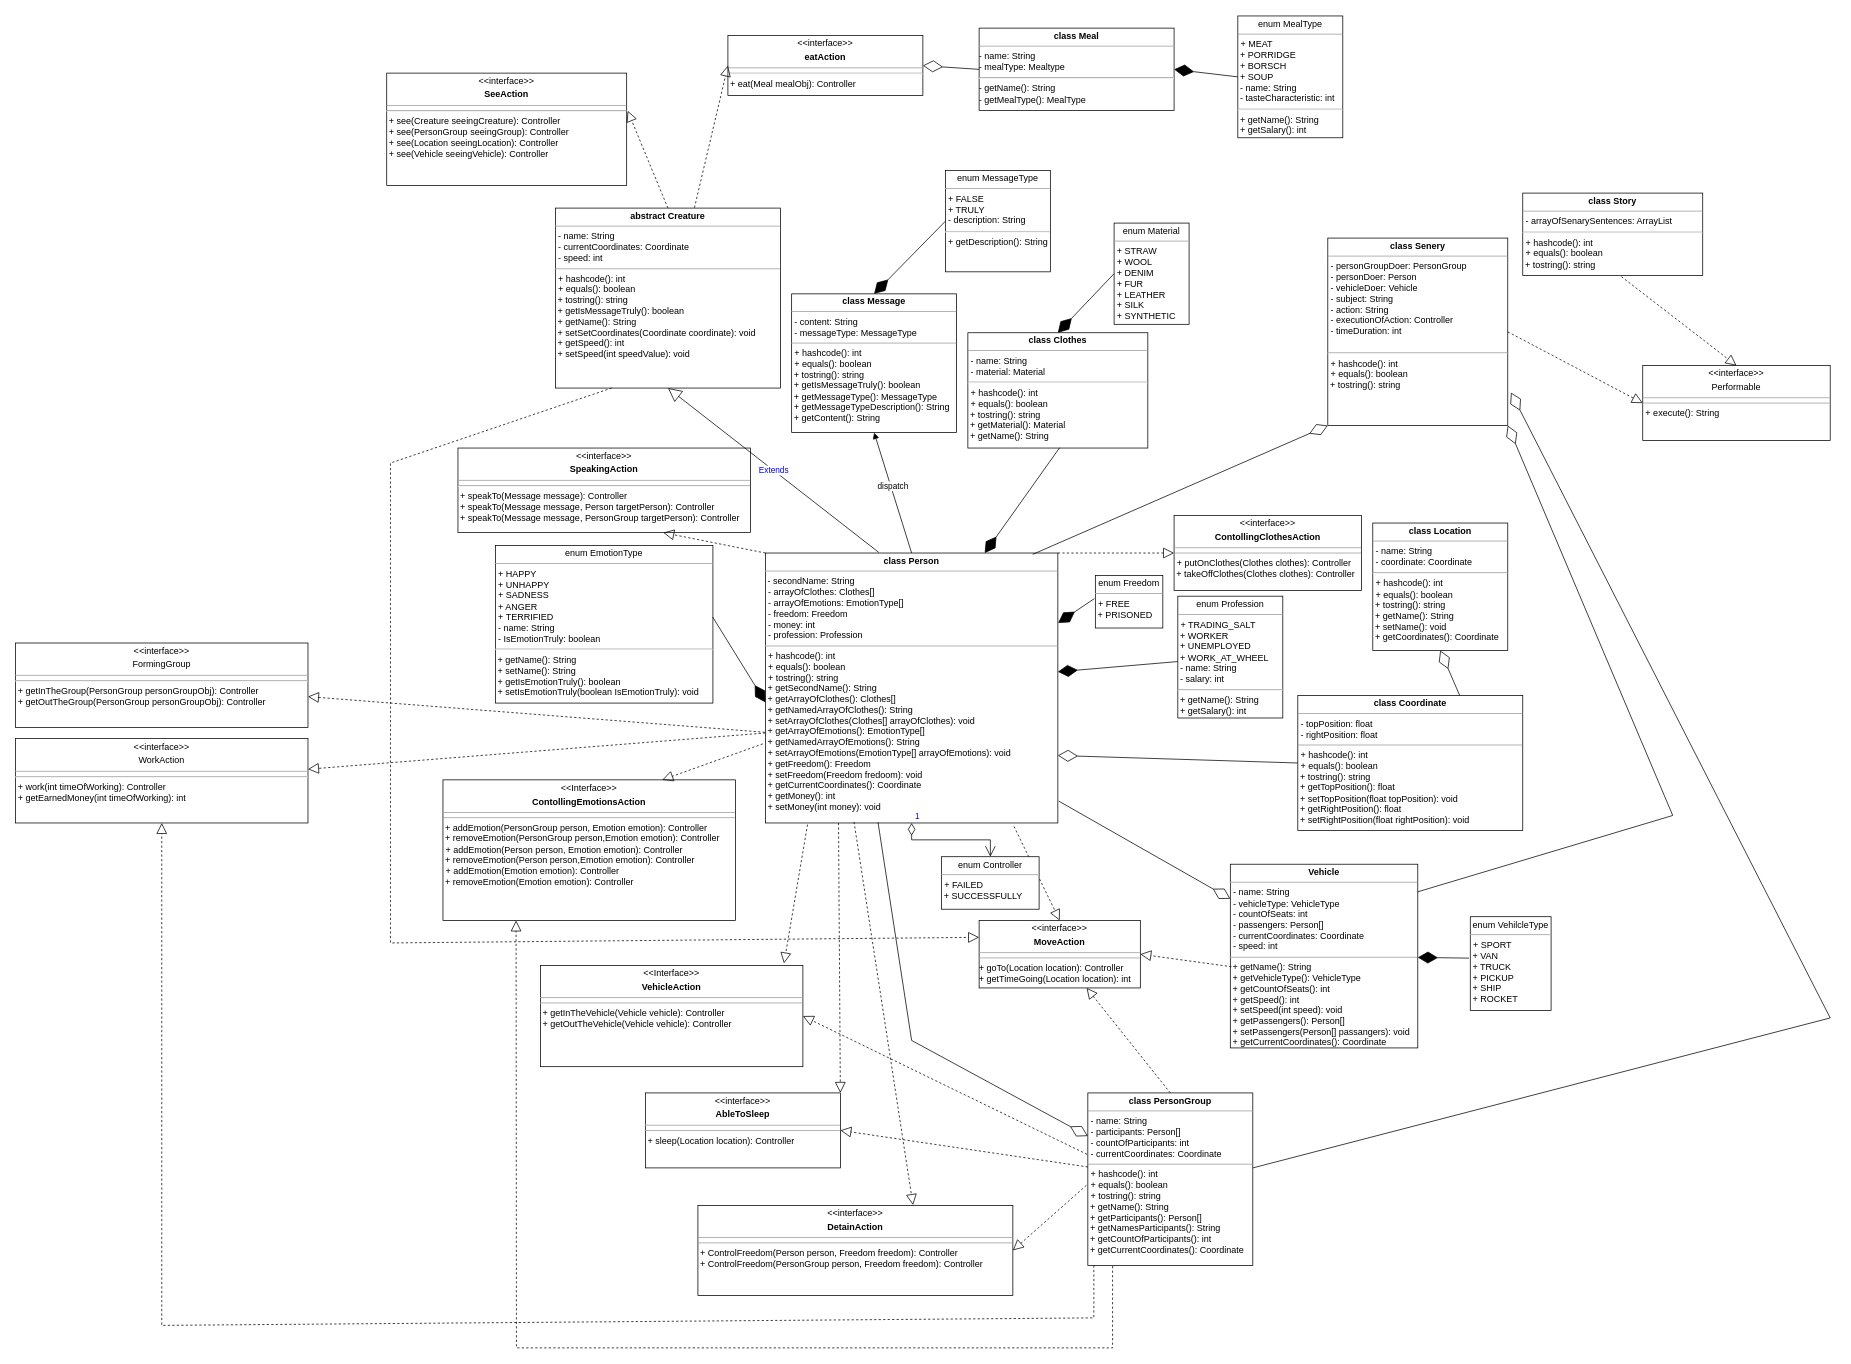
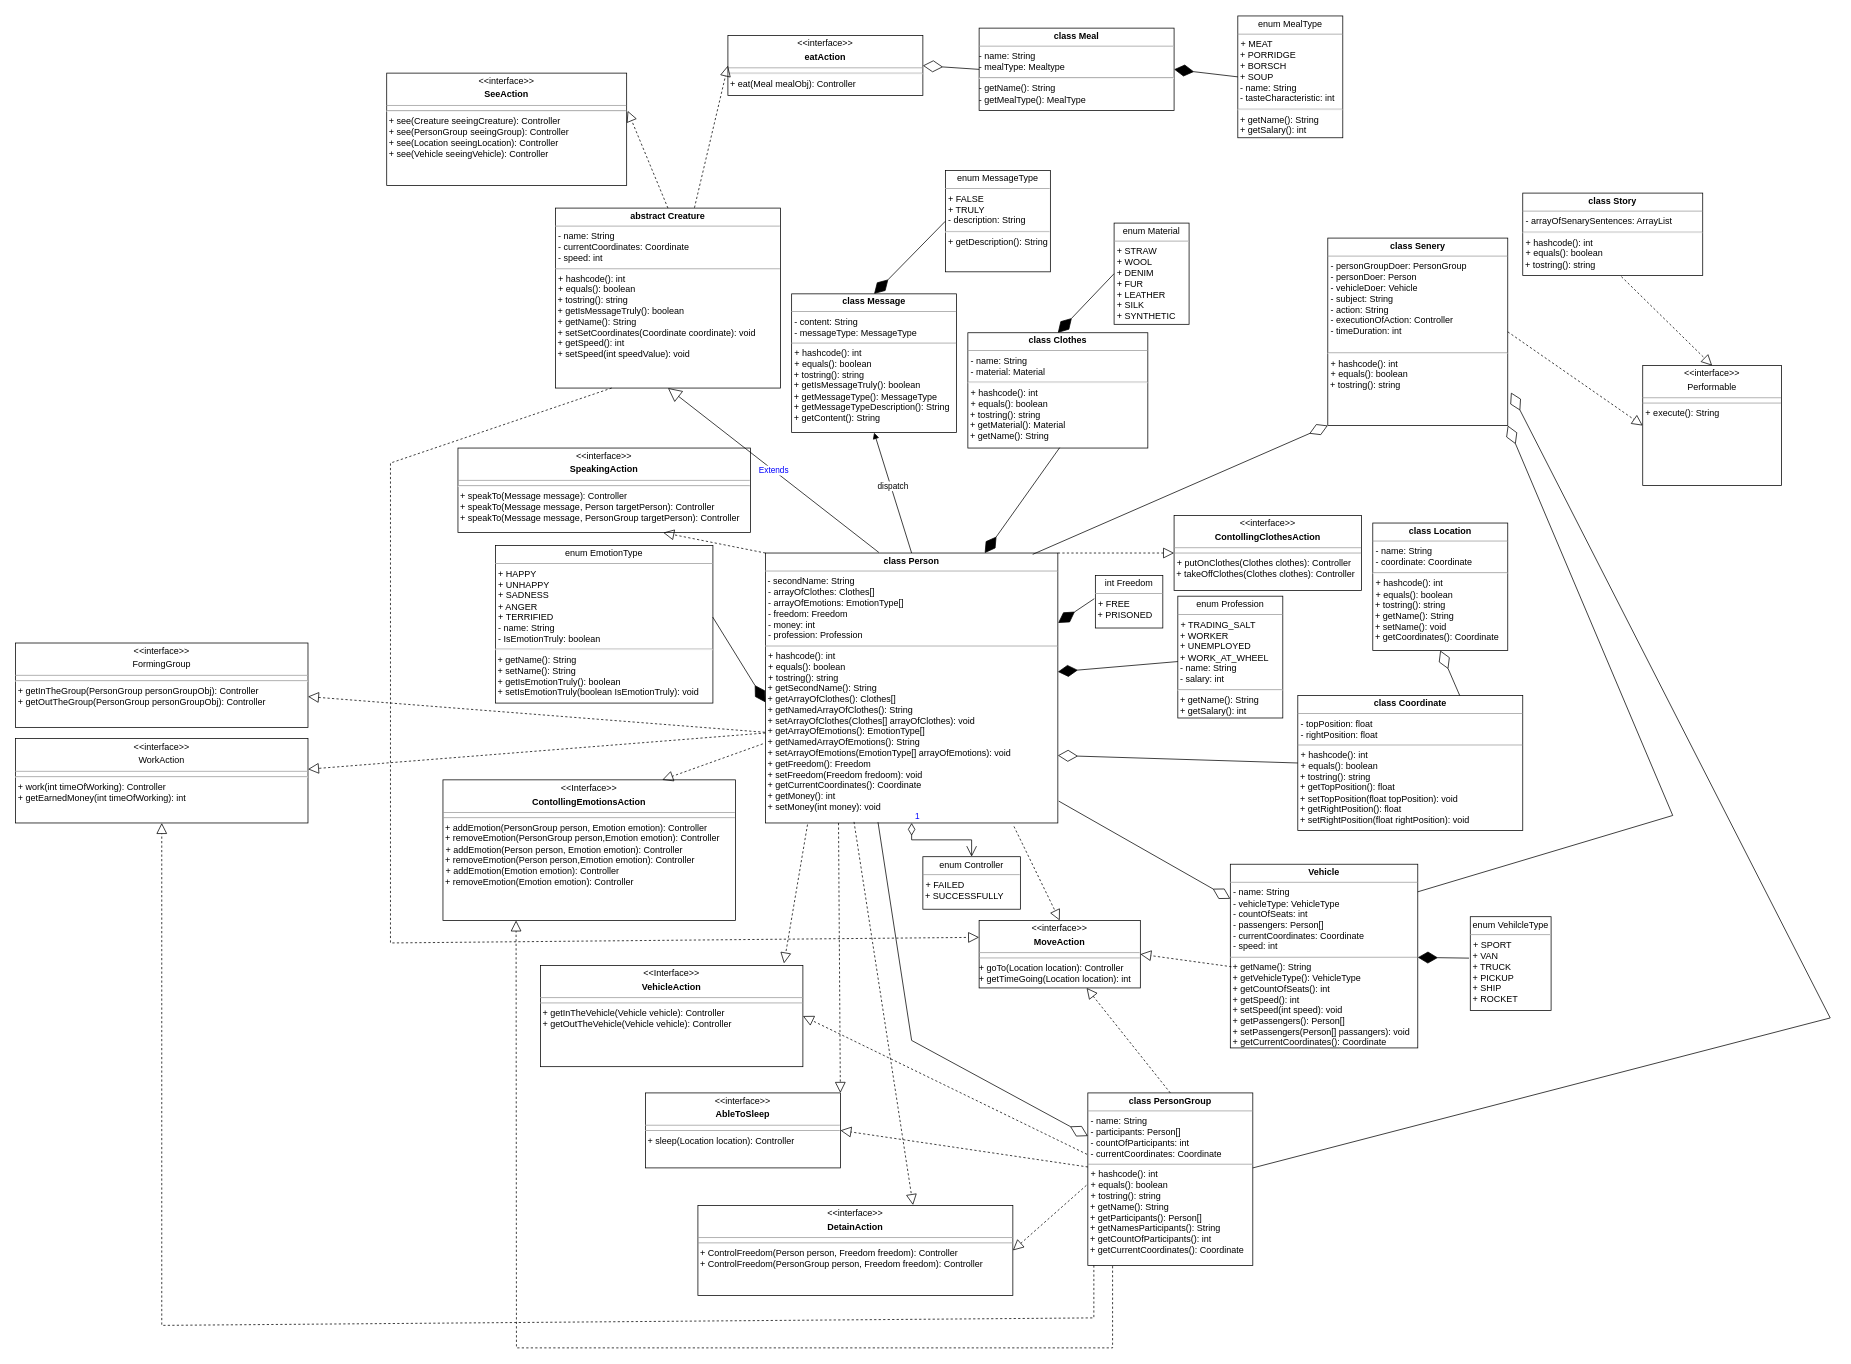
(1737, 403) -> (1712, 426)
(1124, 592) -> (1121, 592)
(990, 883) -> (972, 883)
